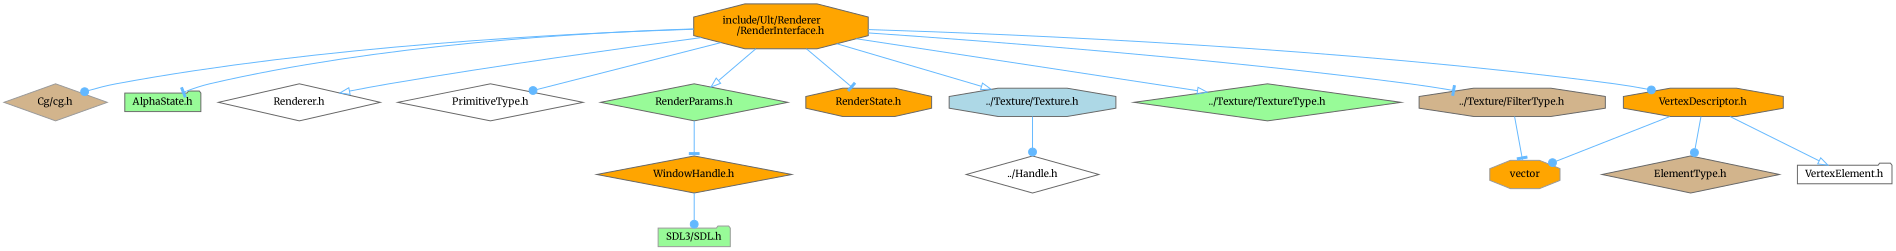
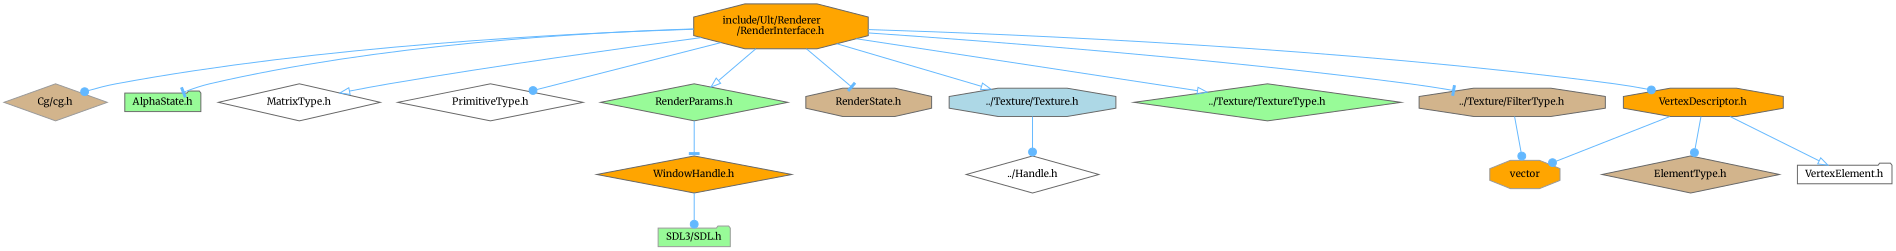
(299, 102) -> (299, 102)
(869, 102) -> (869, 102)
(1518, 136) -> (1518, 136)
